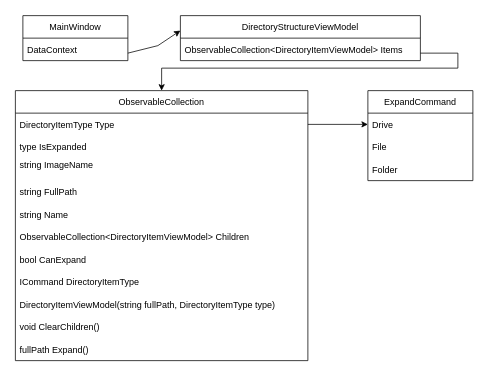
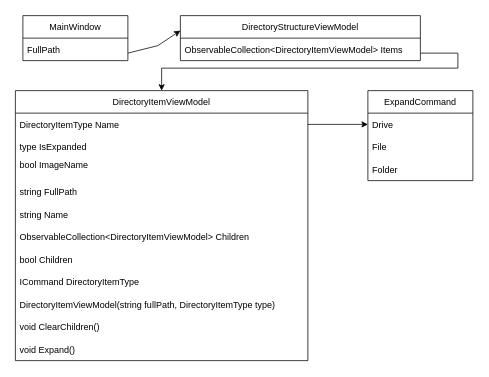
(55, 50) -> (45, 50)
(161, 102) -> (161, 102)
(73, 125) -> (73, 125)
(57, 164) -> (52, 164)
(52, 260) -> (48, 260)
(59, 350) -> (50, 350)
